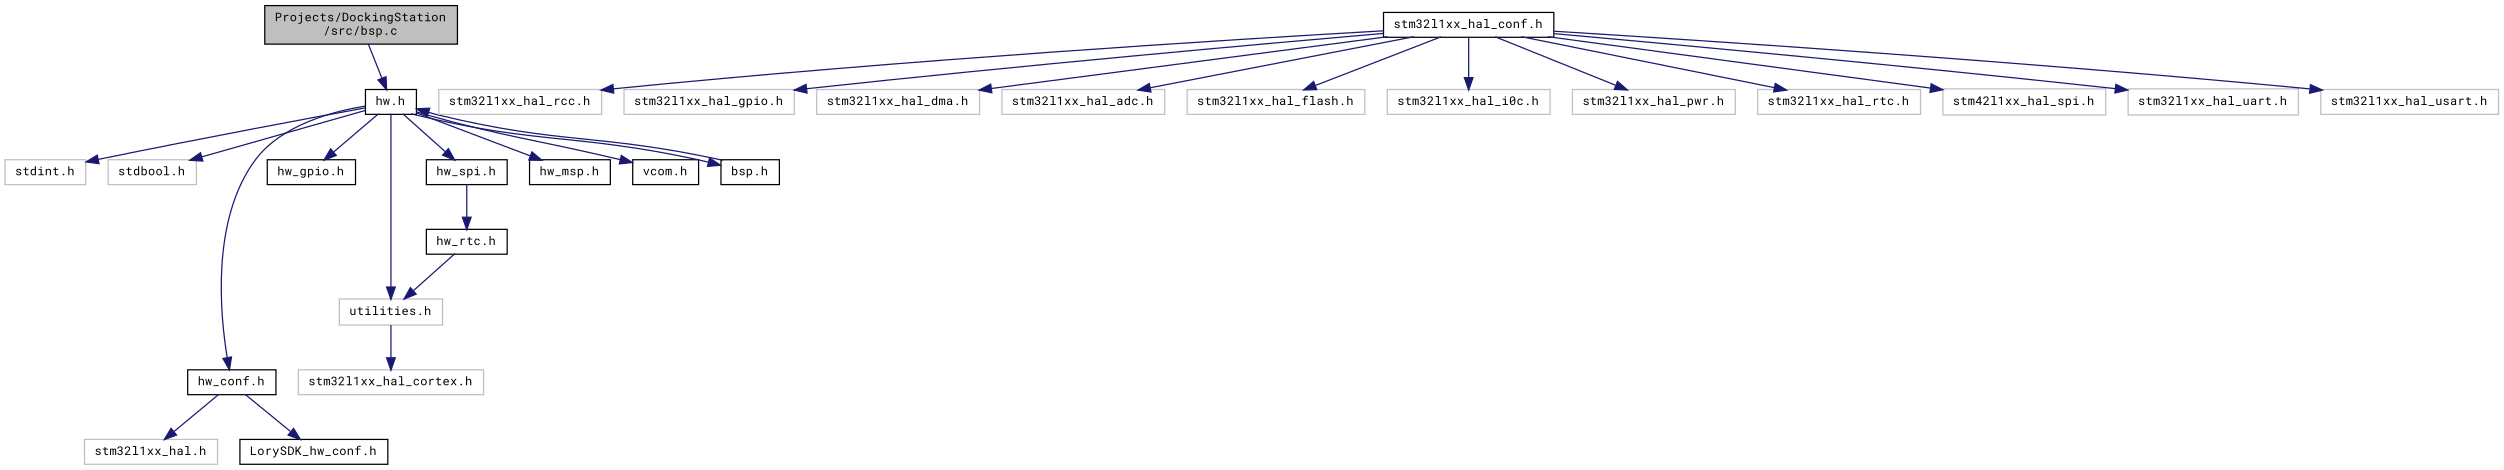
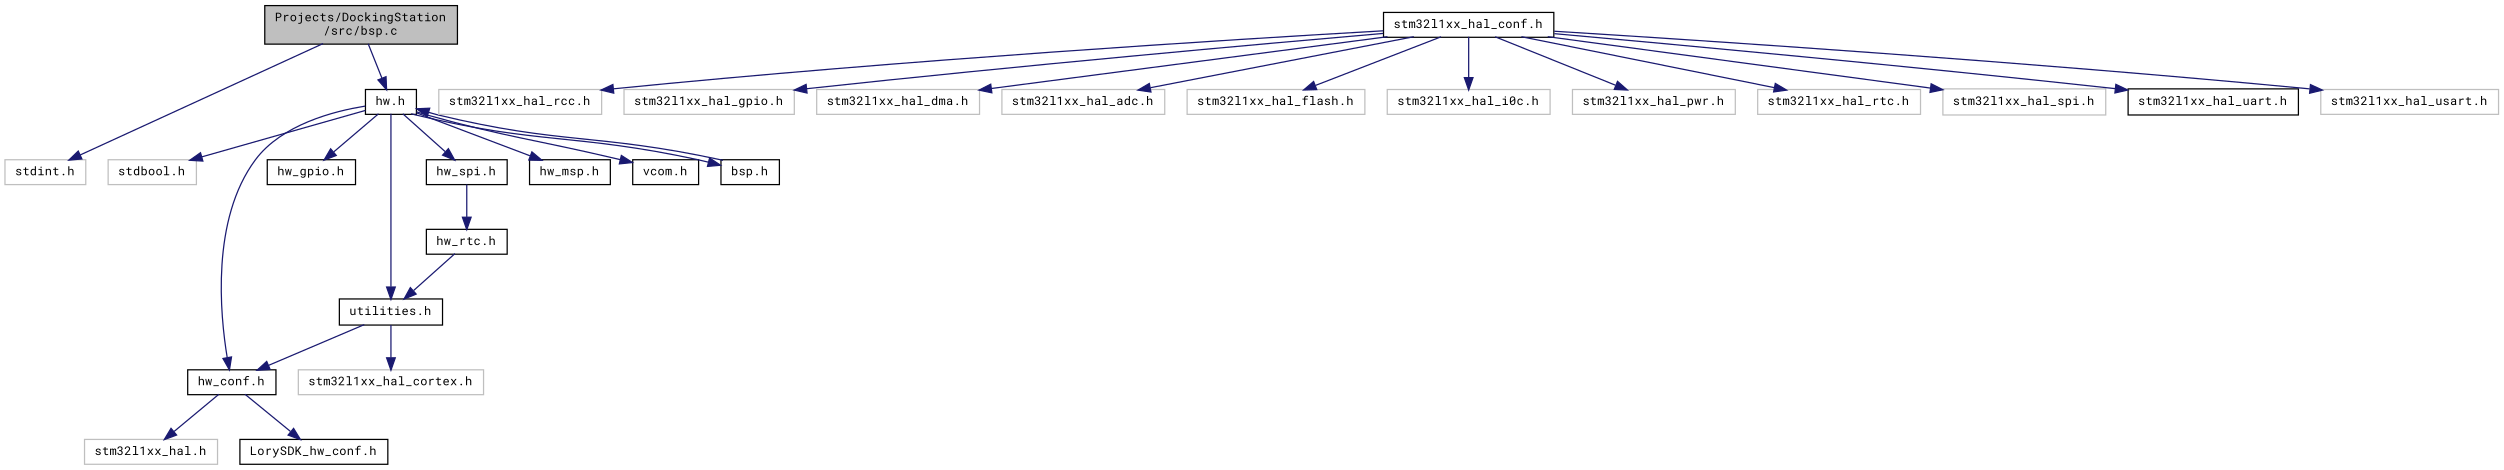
(2024, 102) -> (2024, 102)
(2213, 102) -> (2213, 102)
(232, 133) -> (202, 99)
(391, 312) -> (391, 312)
none -> (317, 345)
